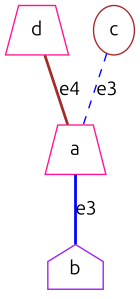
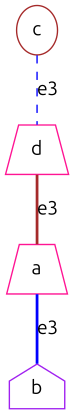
(95, 89) -> (37, 90)
(70, 90) -> (48, 209)
